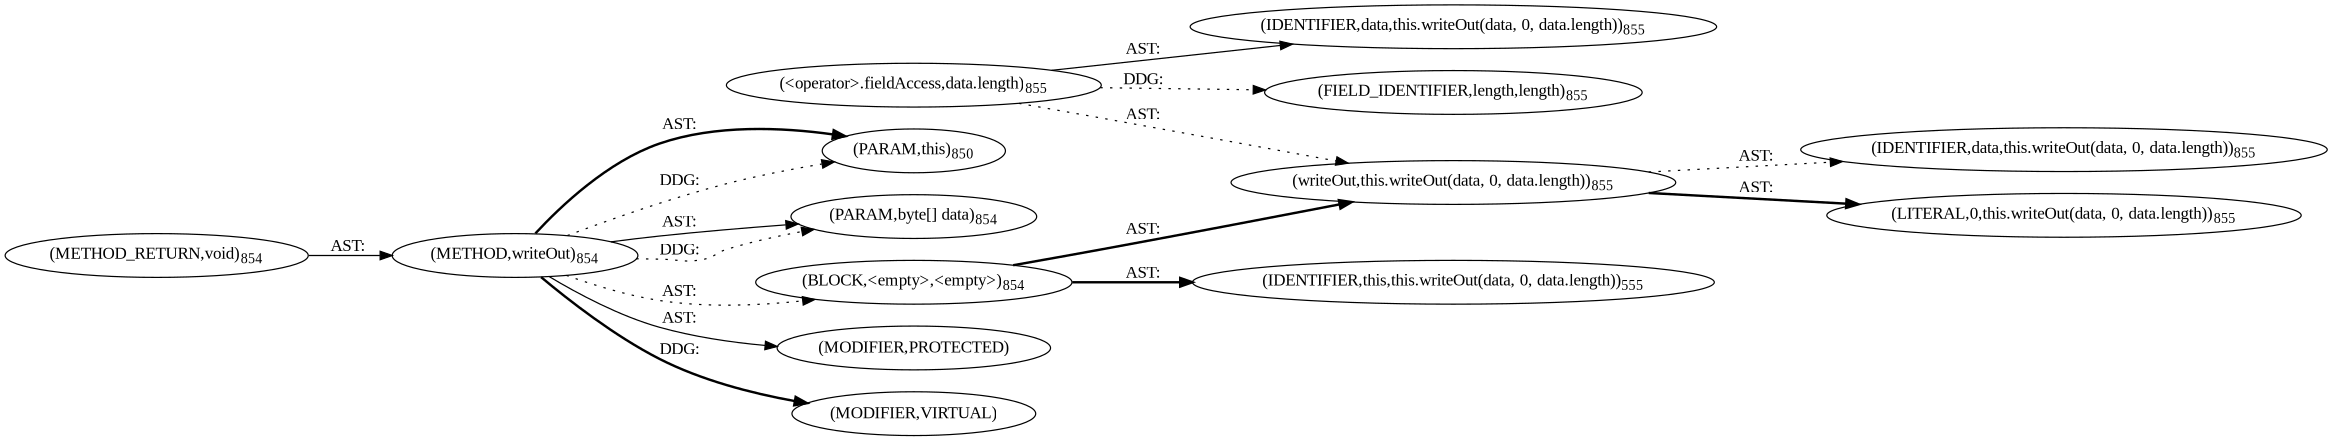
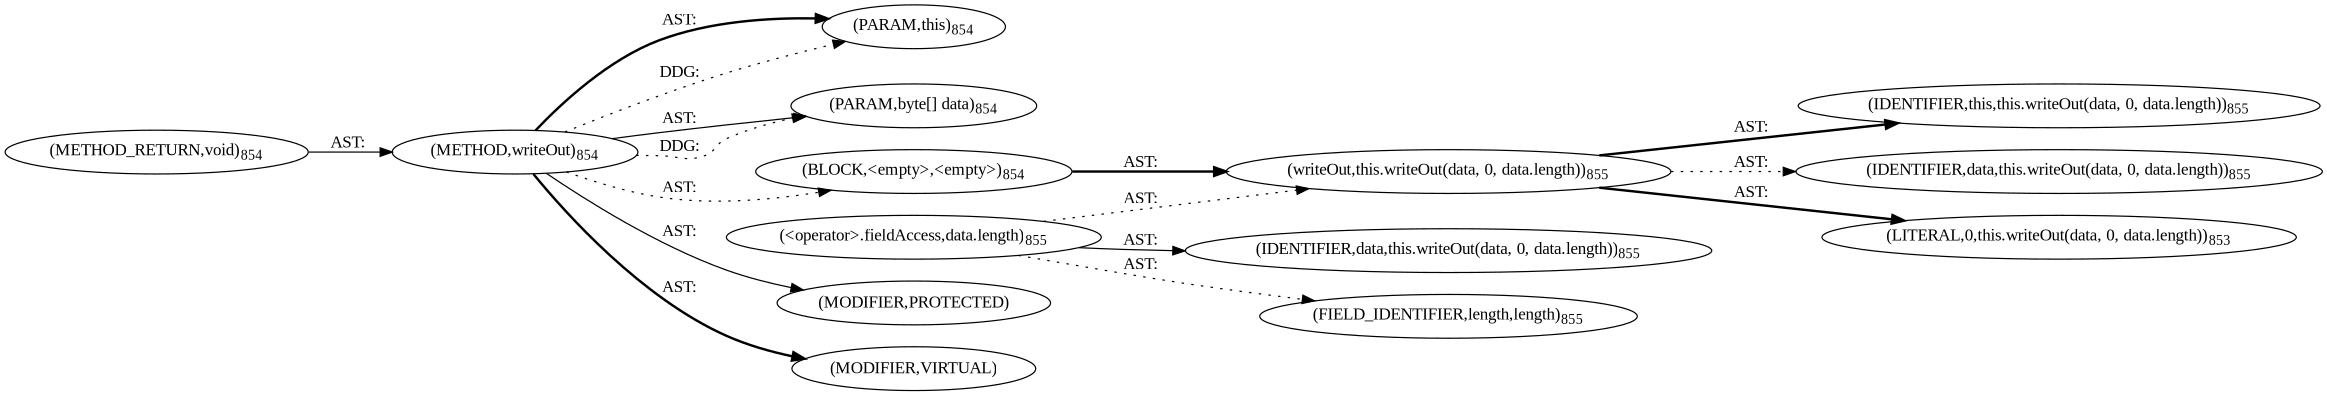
(1146, 80) -> (1143, 265)
(963, 149) -> (963, 25)
(2225, 214) -> (2220, 235)
(1633, 280) -> (2239, 104)
(1126, 282) -> (1742, 140)
(682, 350) -> (682, 288)
